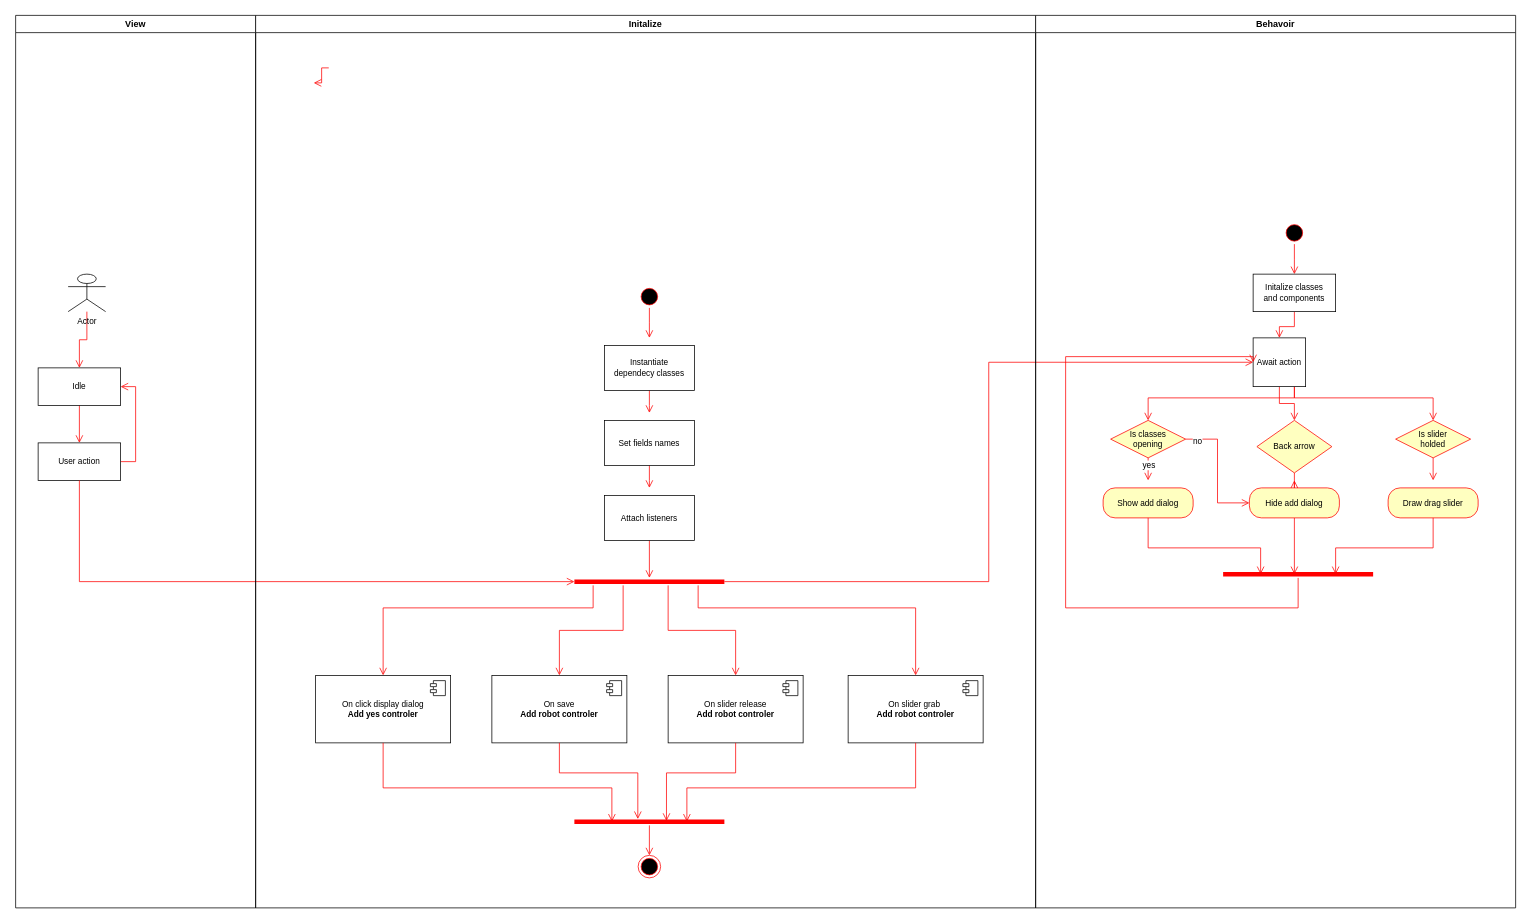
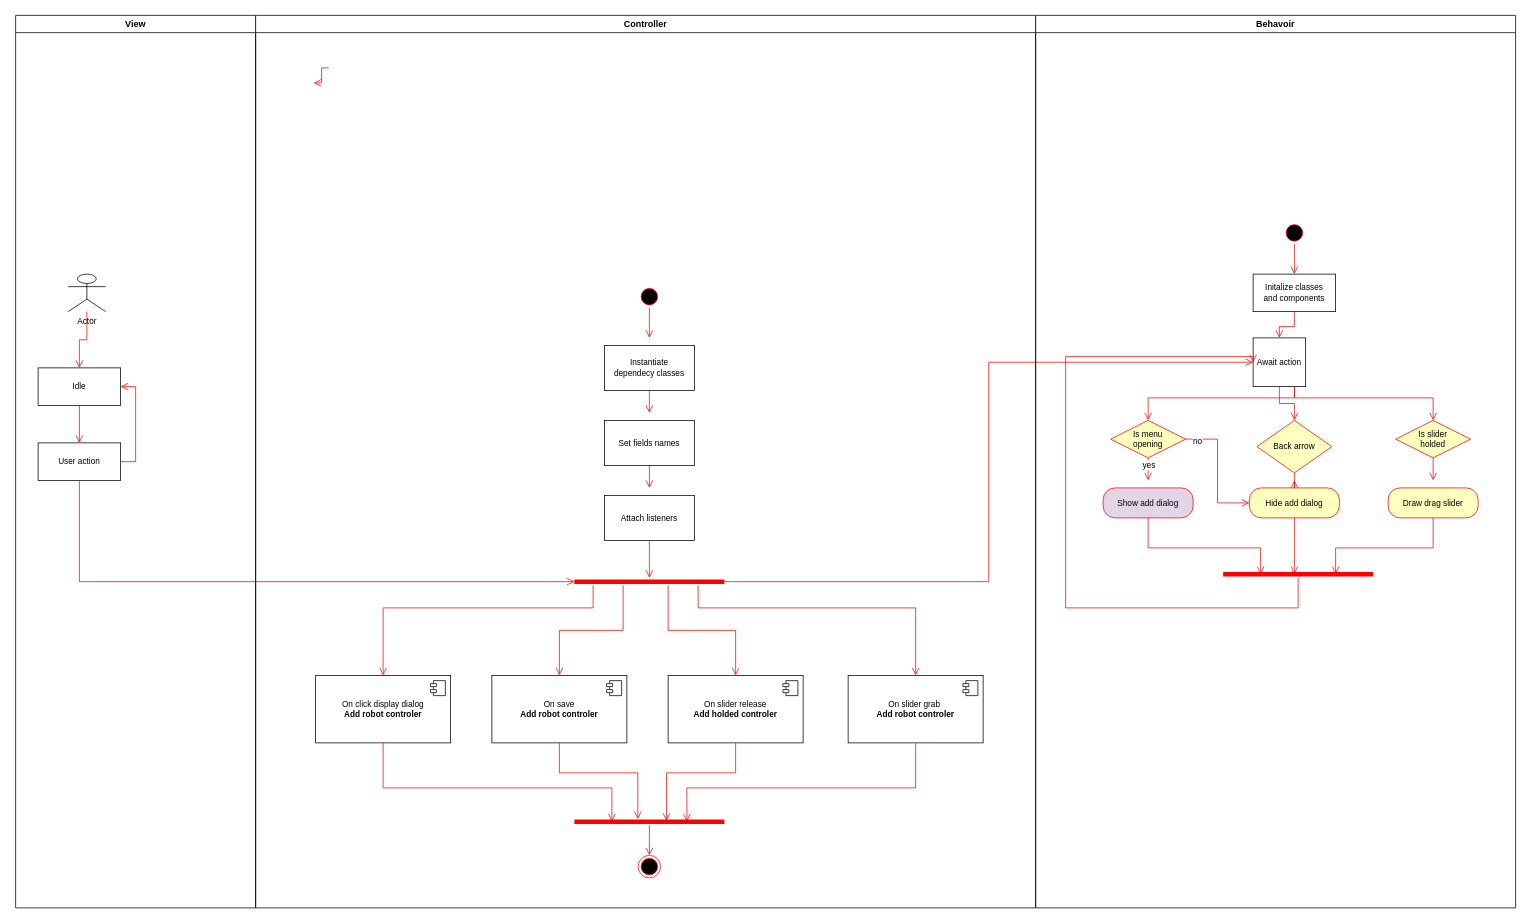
(645, 24) -> (645, 24)
(1148, 439) -> (1148, 439)
(1148, 503) -> (1148, 503)
(383, 709) -> (383, 709)
(735, 709) -> (735, 709)
